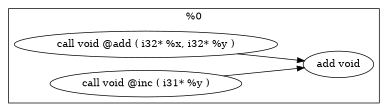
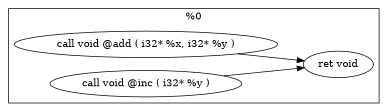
(338, 64) -> (338, 64)
(146, 84) -> (146, 84)
